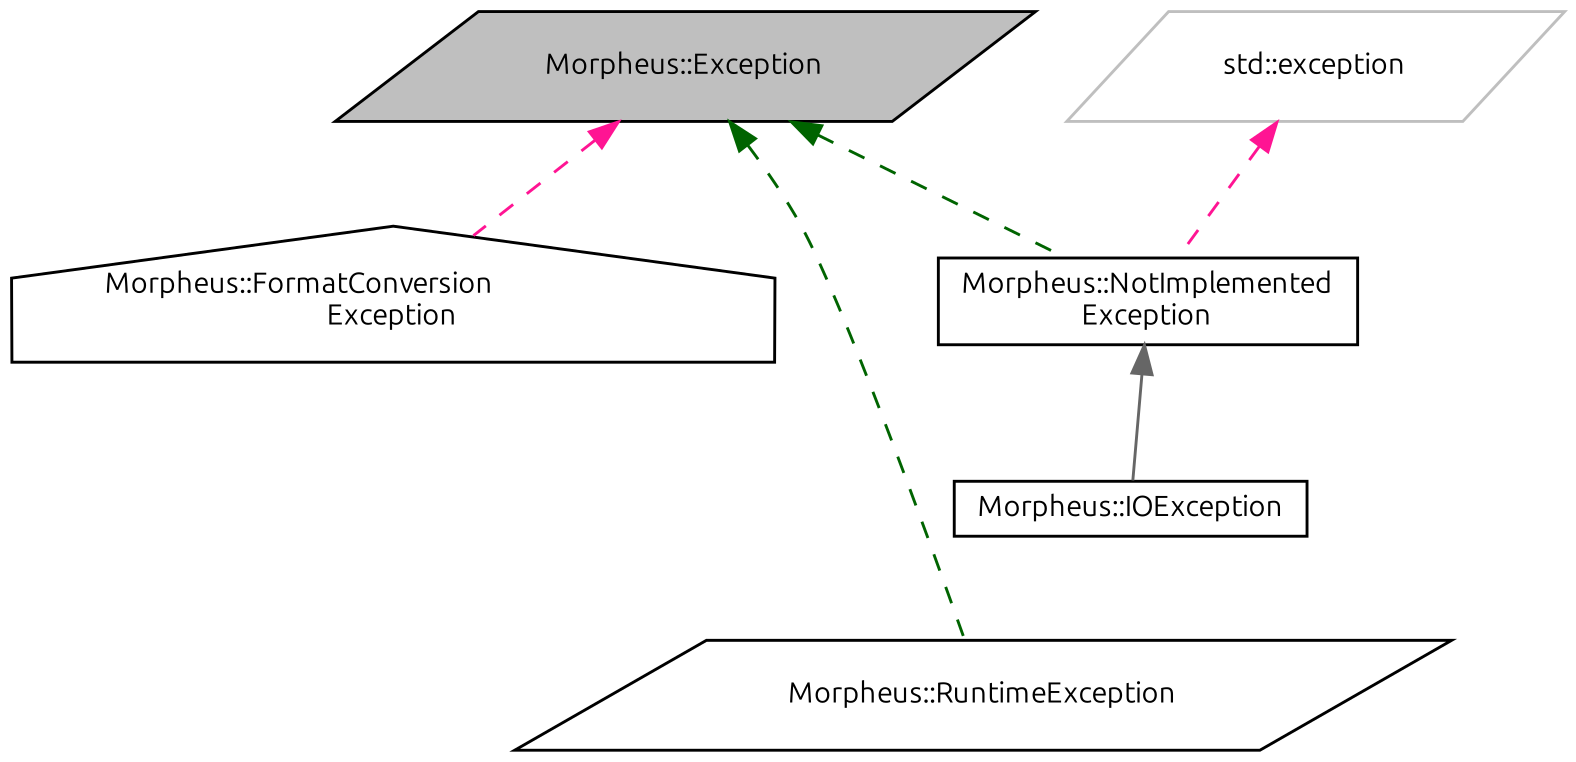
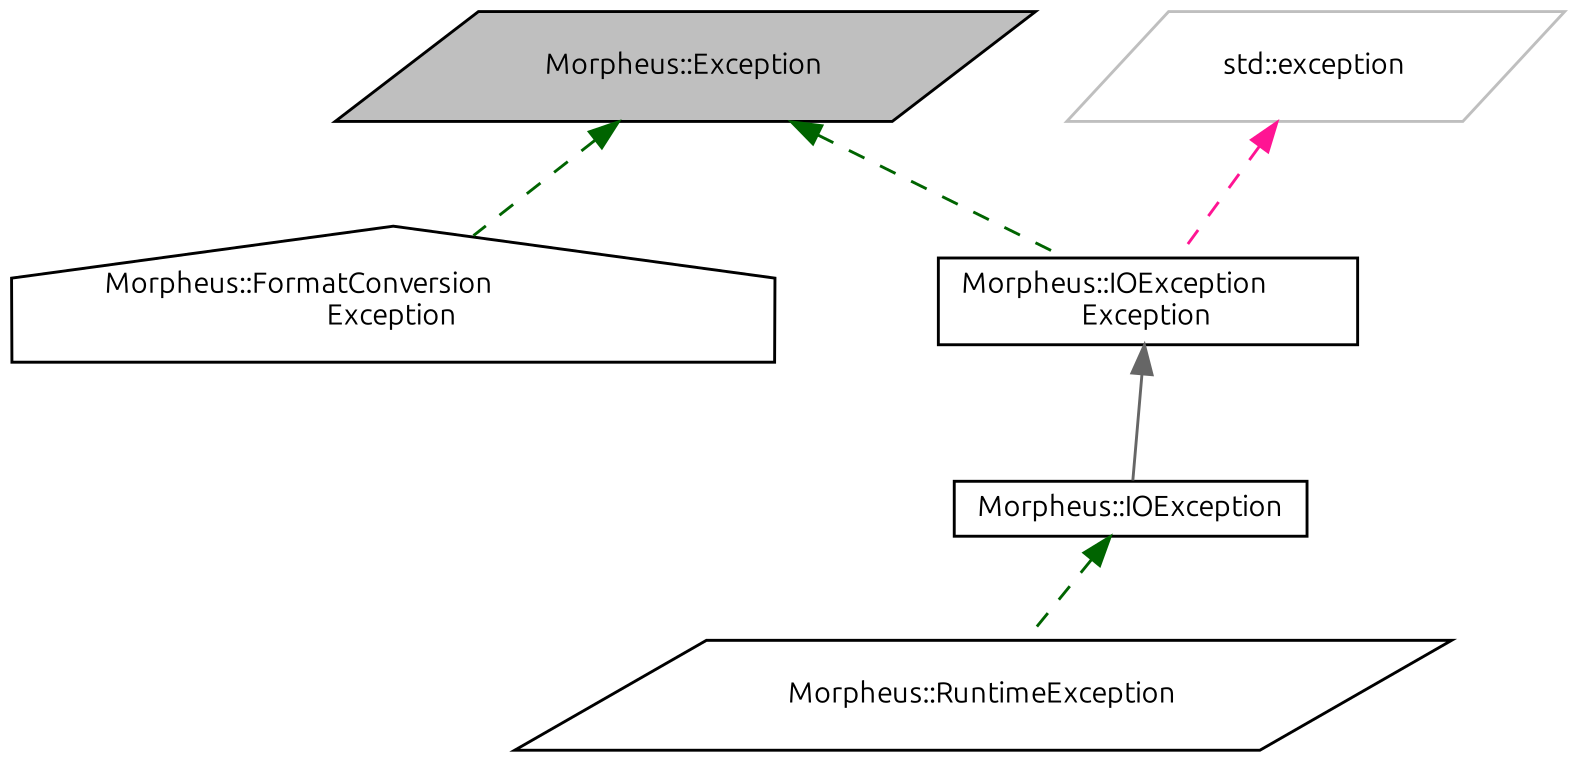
(534, 188) -> (534, 188)
(1148, 301) -> (1148, 301)
(870, 386) -> (1059, 600)
